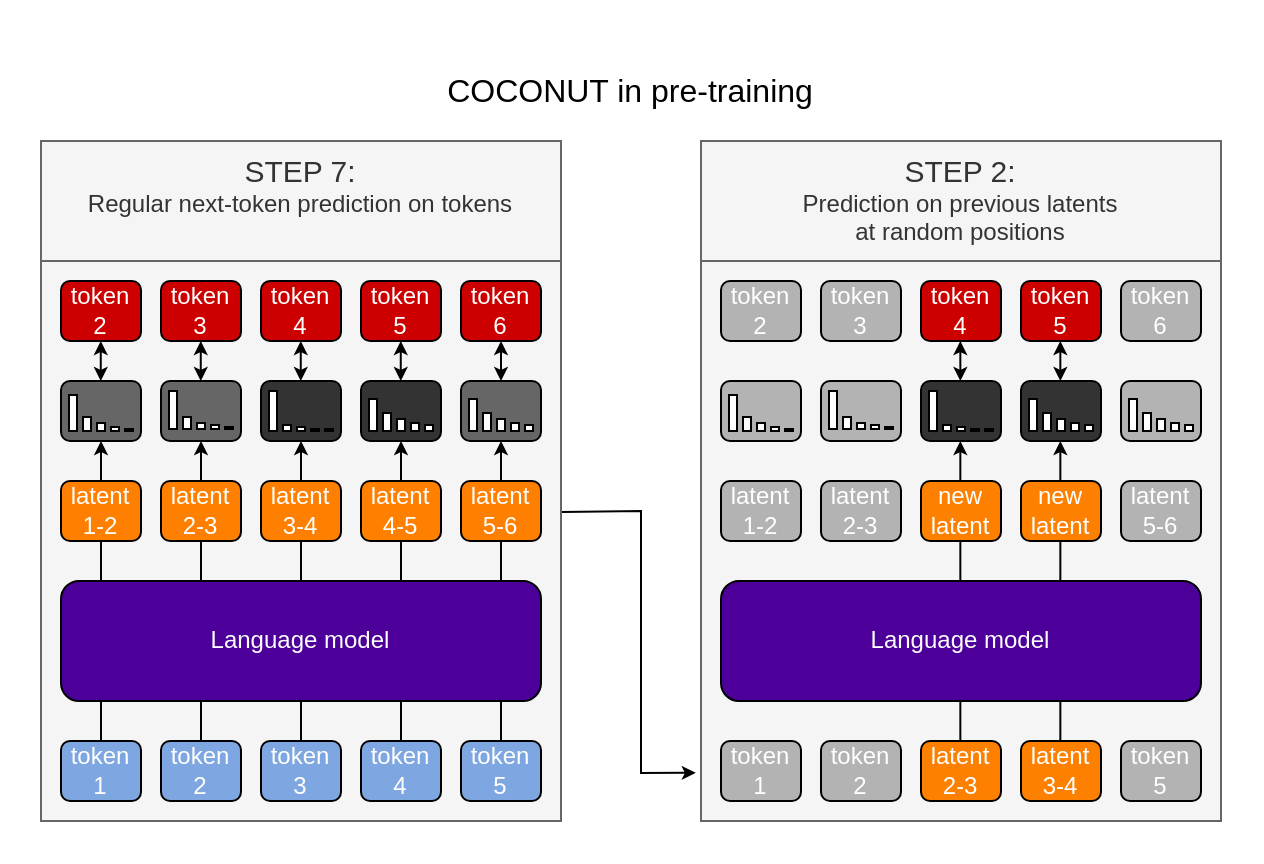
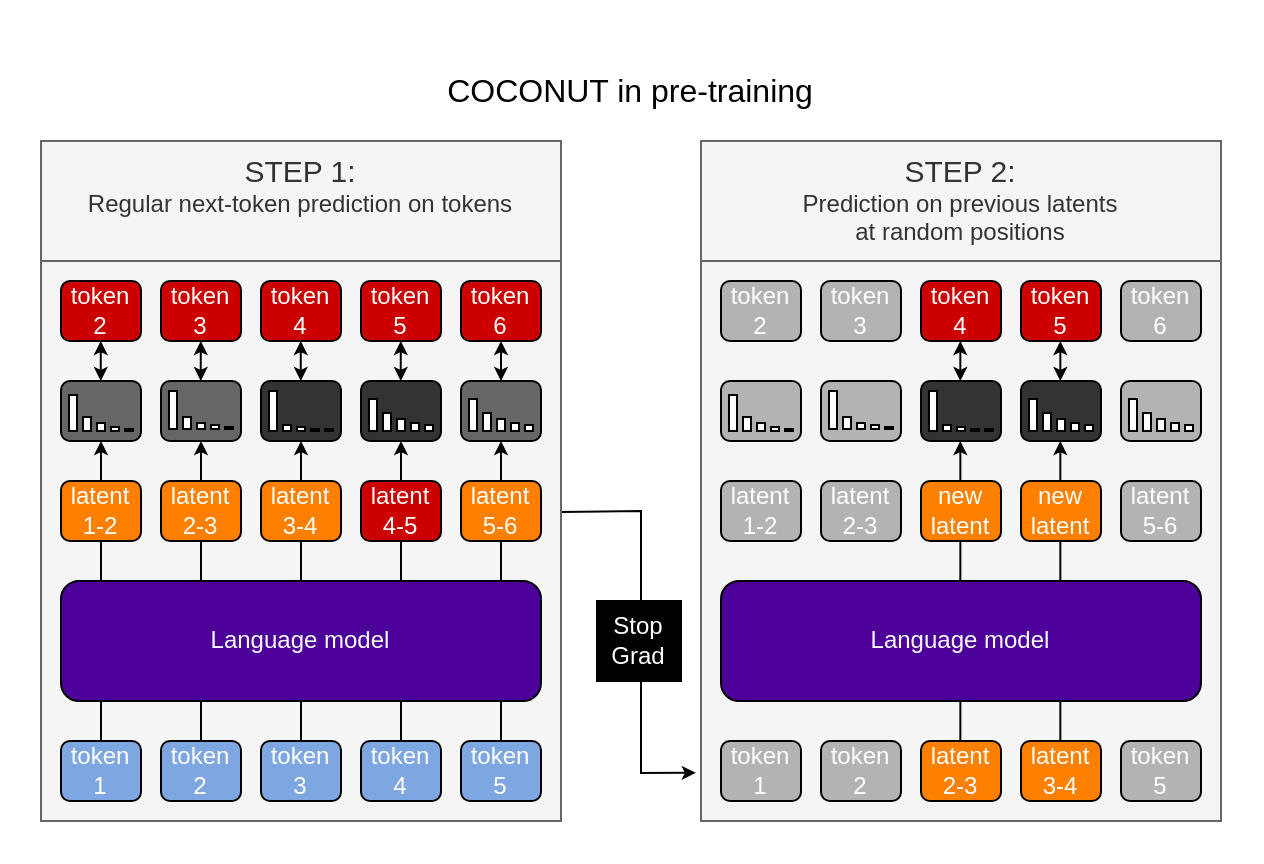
(301, 184) -> (301, 184)
(401, 511) -> (401, 511)
none -> (639, 641)
